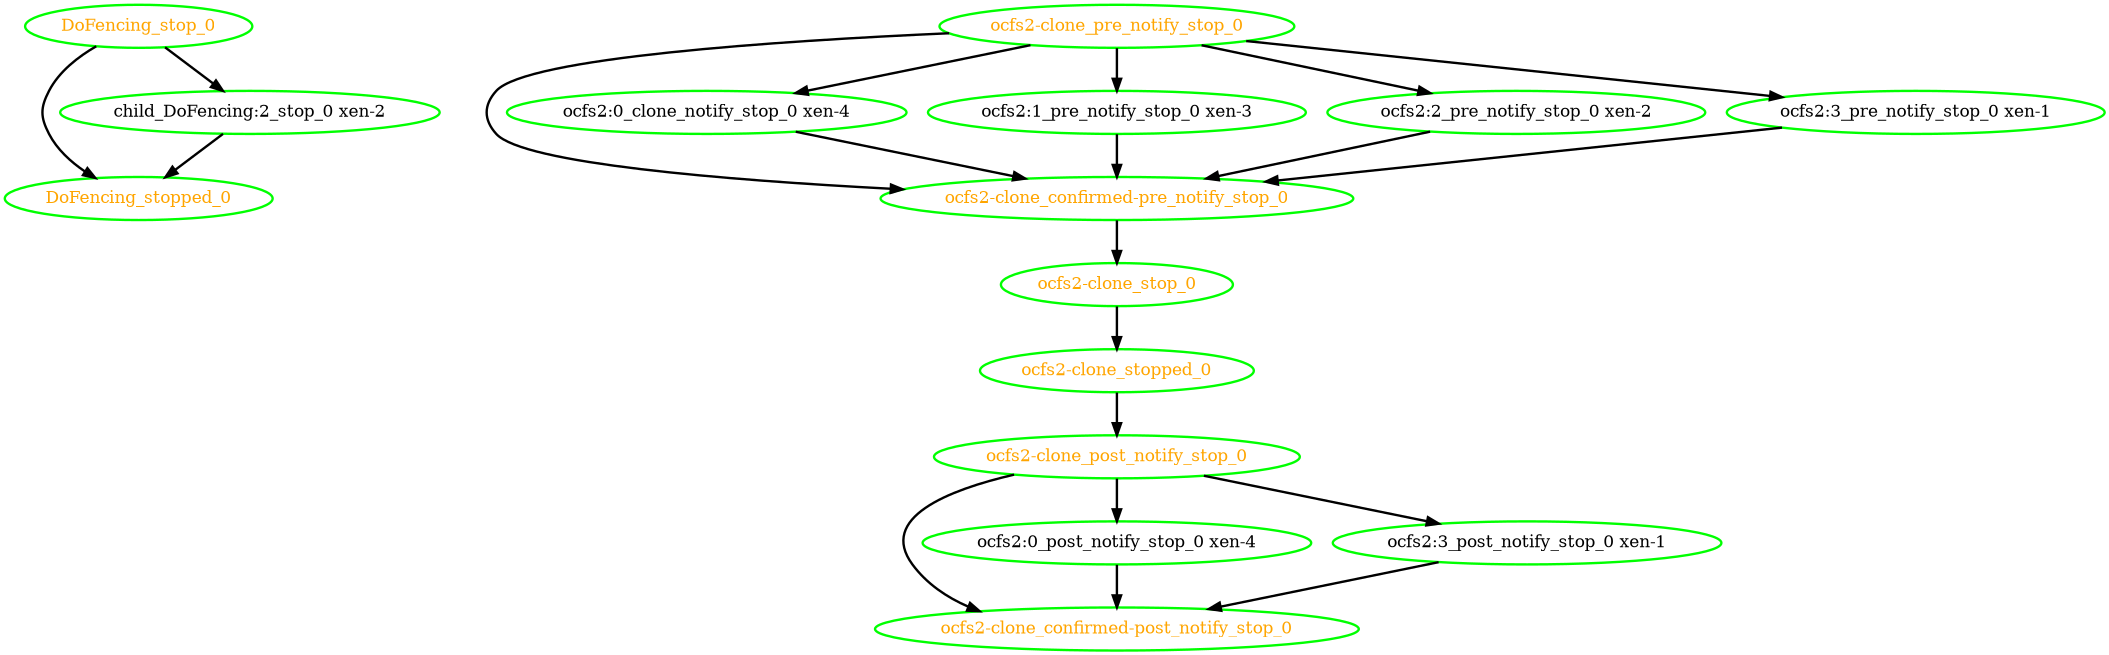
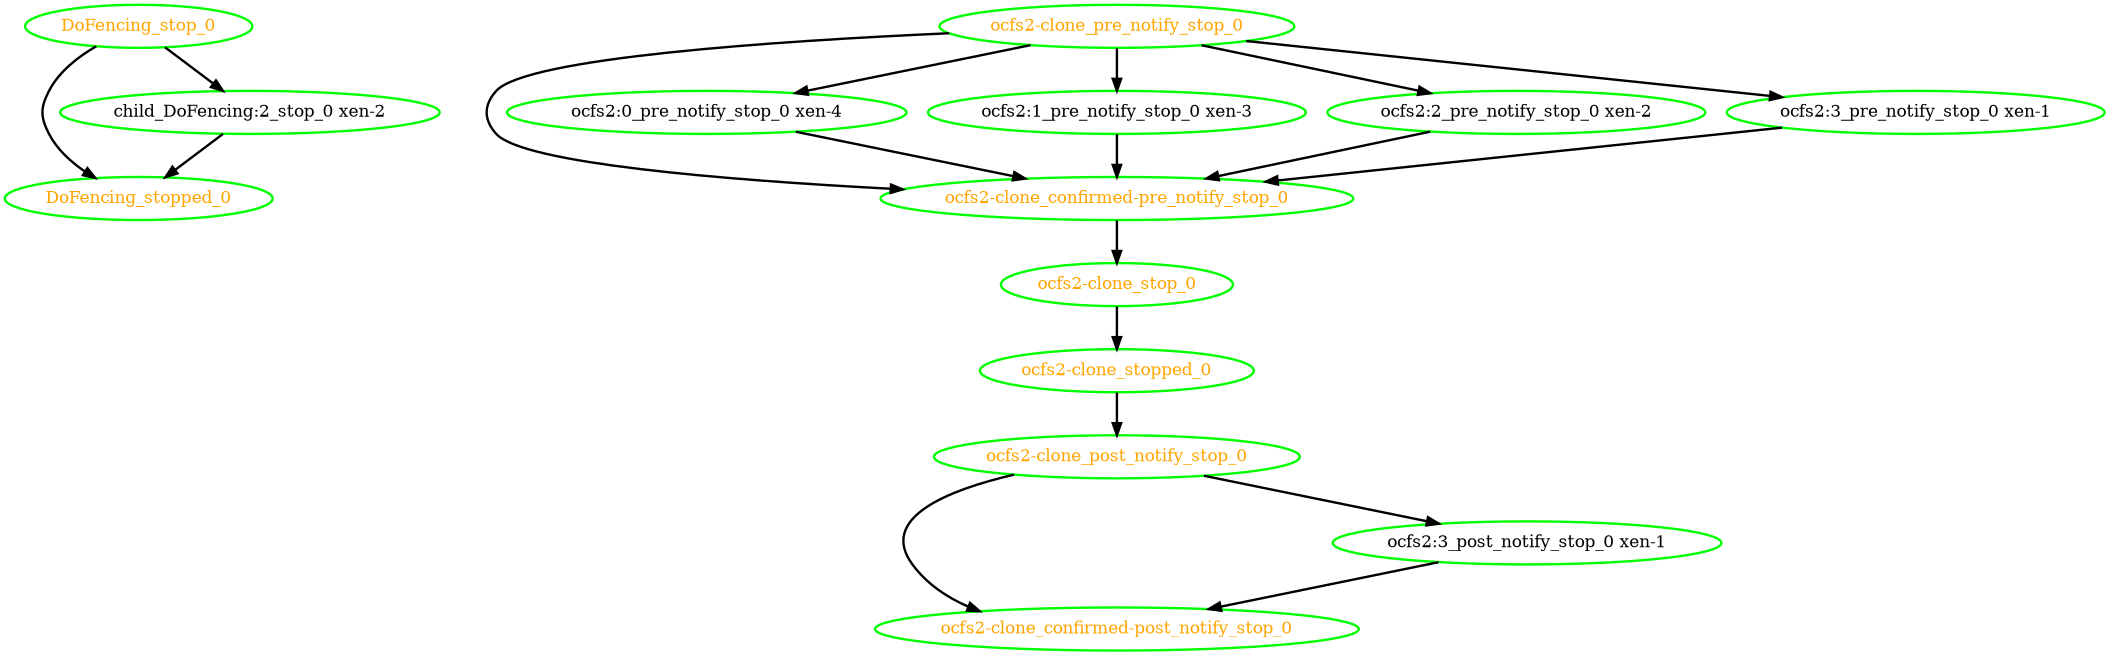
(707, 112) -> (707, 112)
(1117, 543) -> none
